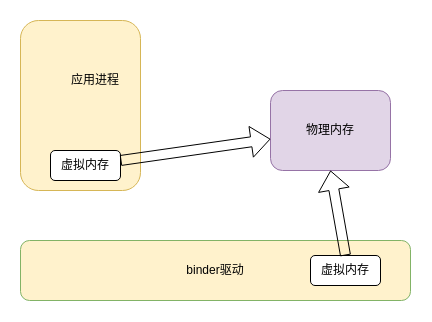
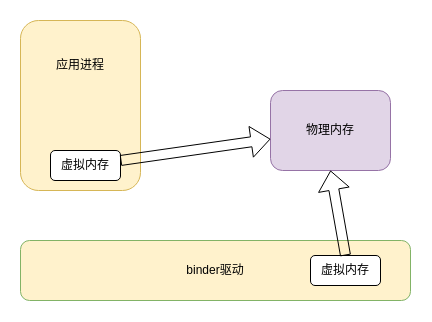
(96, 81) -> (81, 66)
